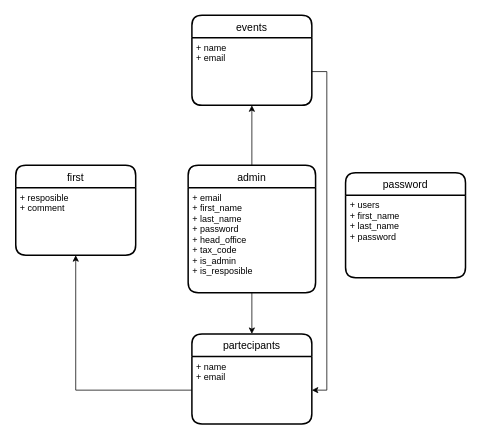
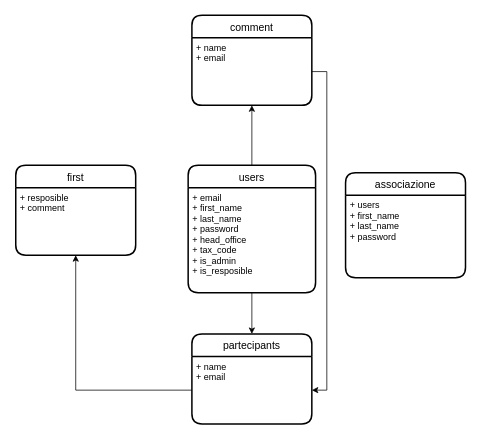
(251, 27) -> (251, 27)
(251, 177) -> (251, 177)
(405, 185) -> (405, 185)
